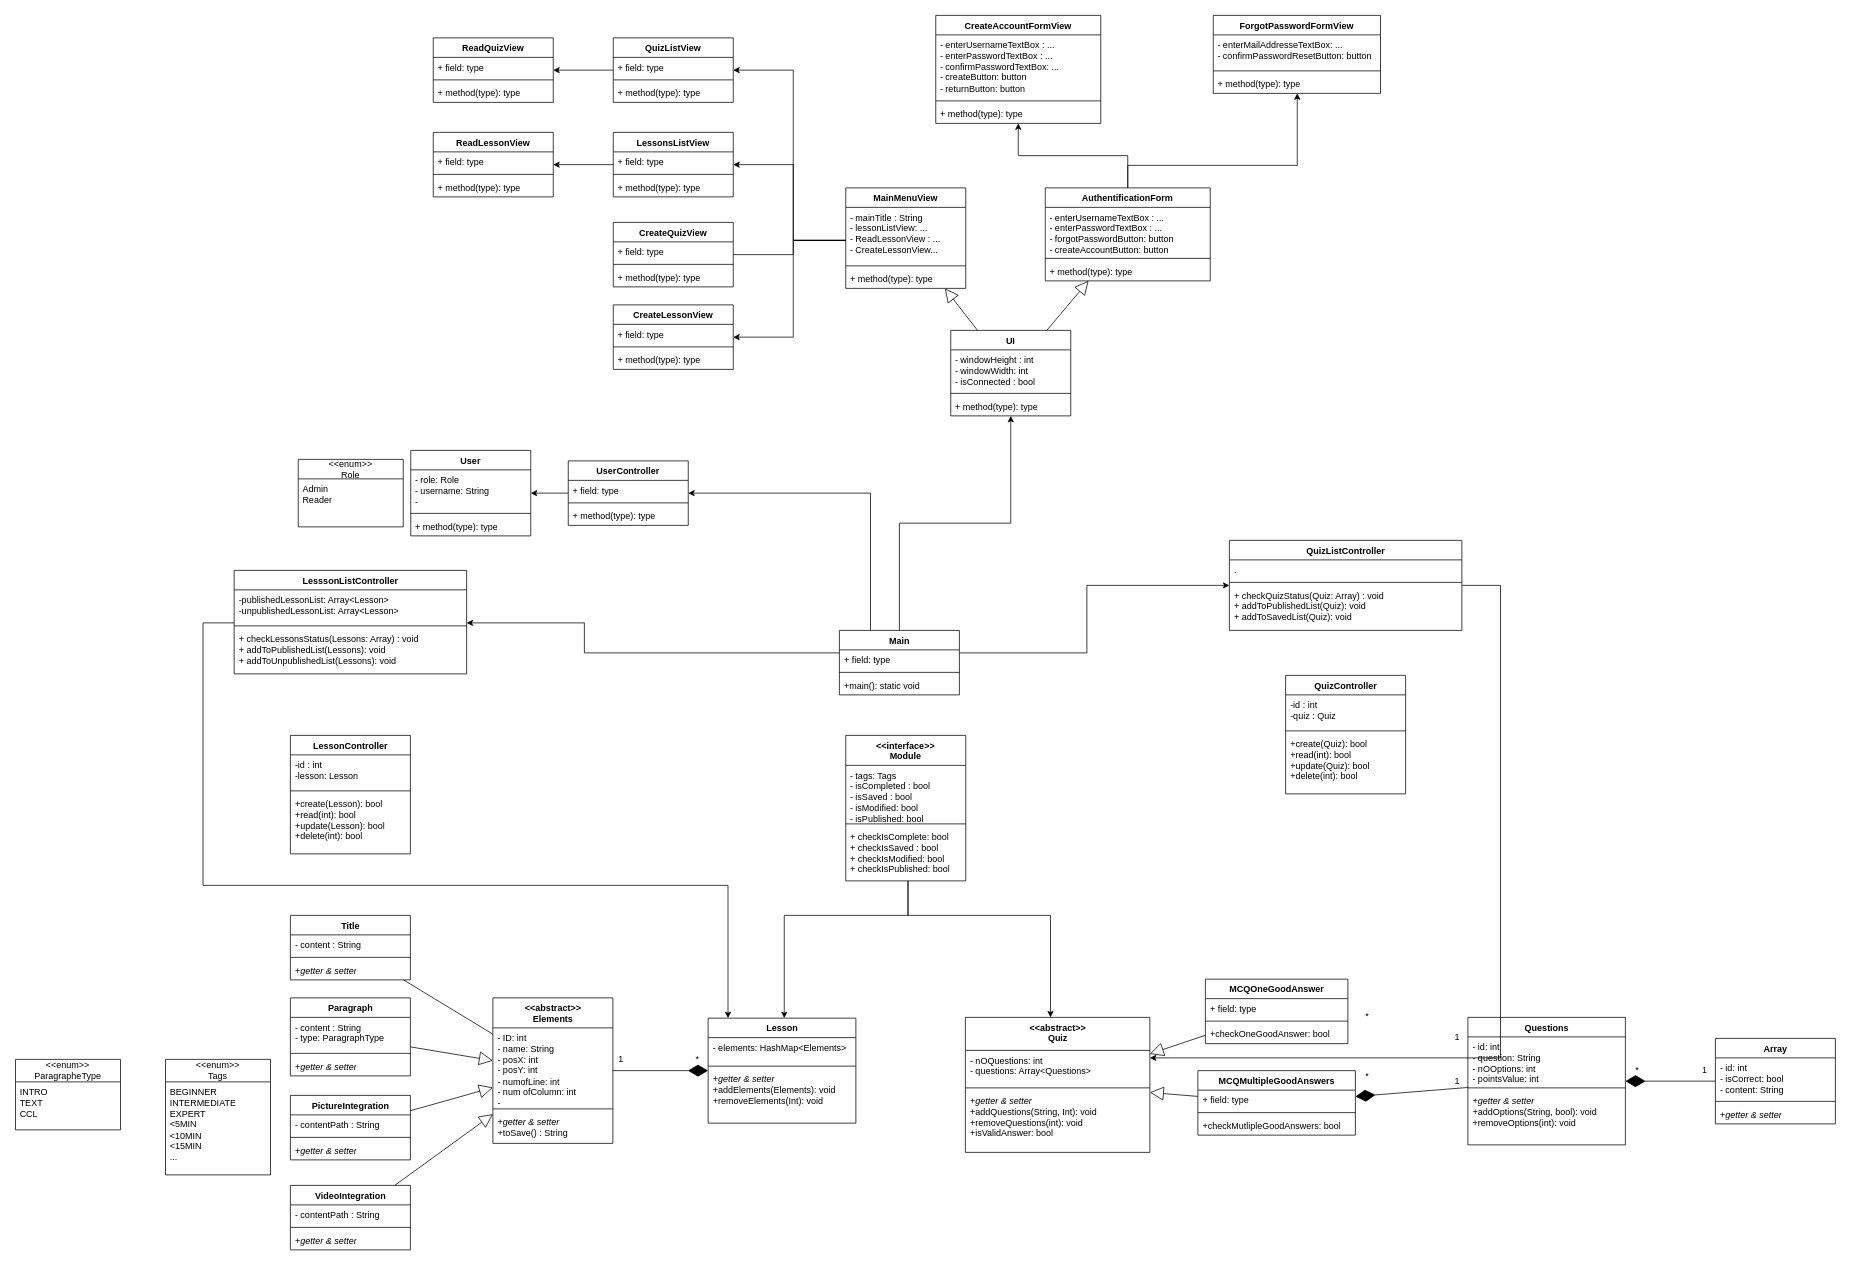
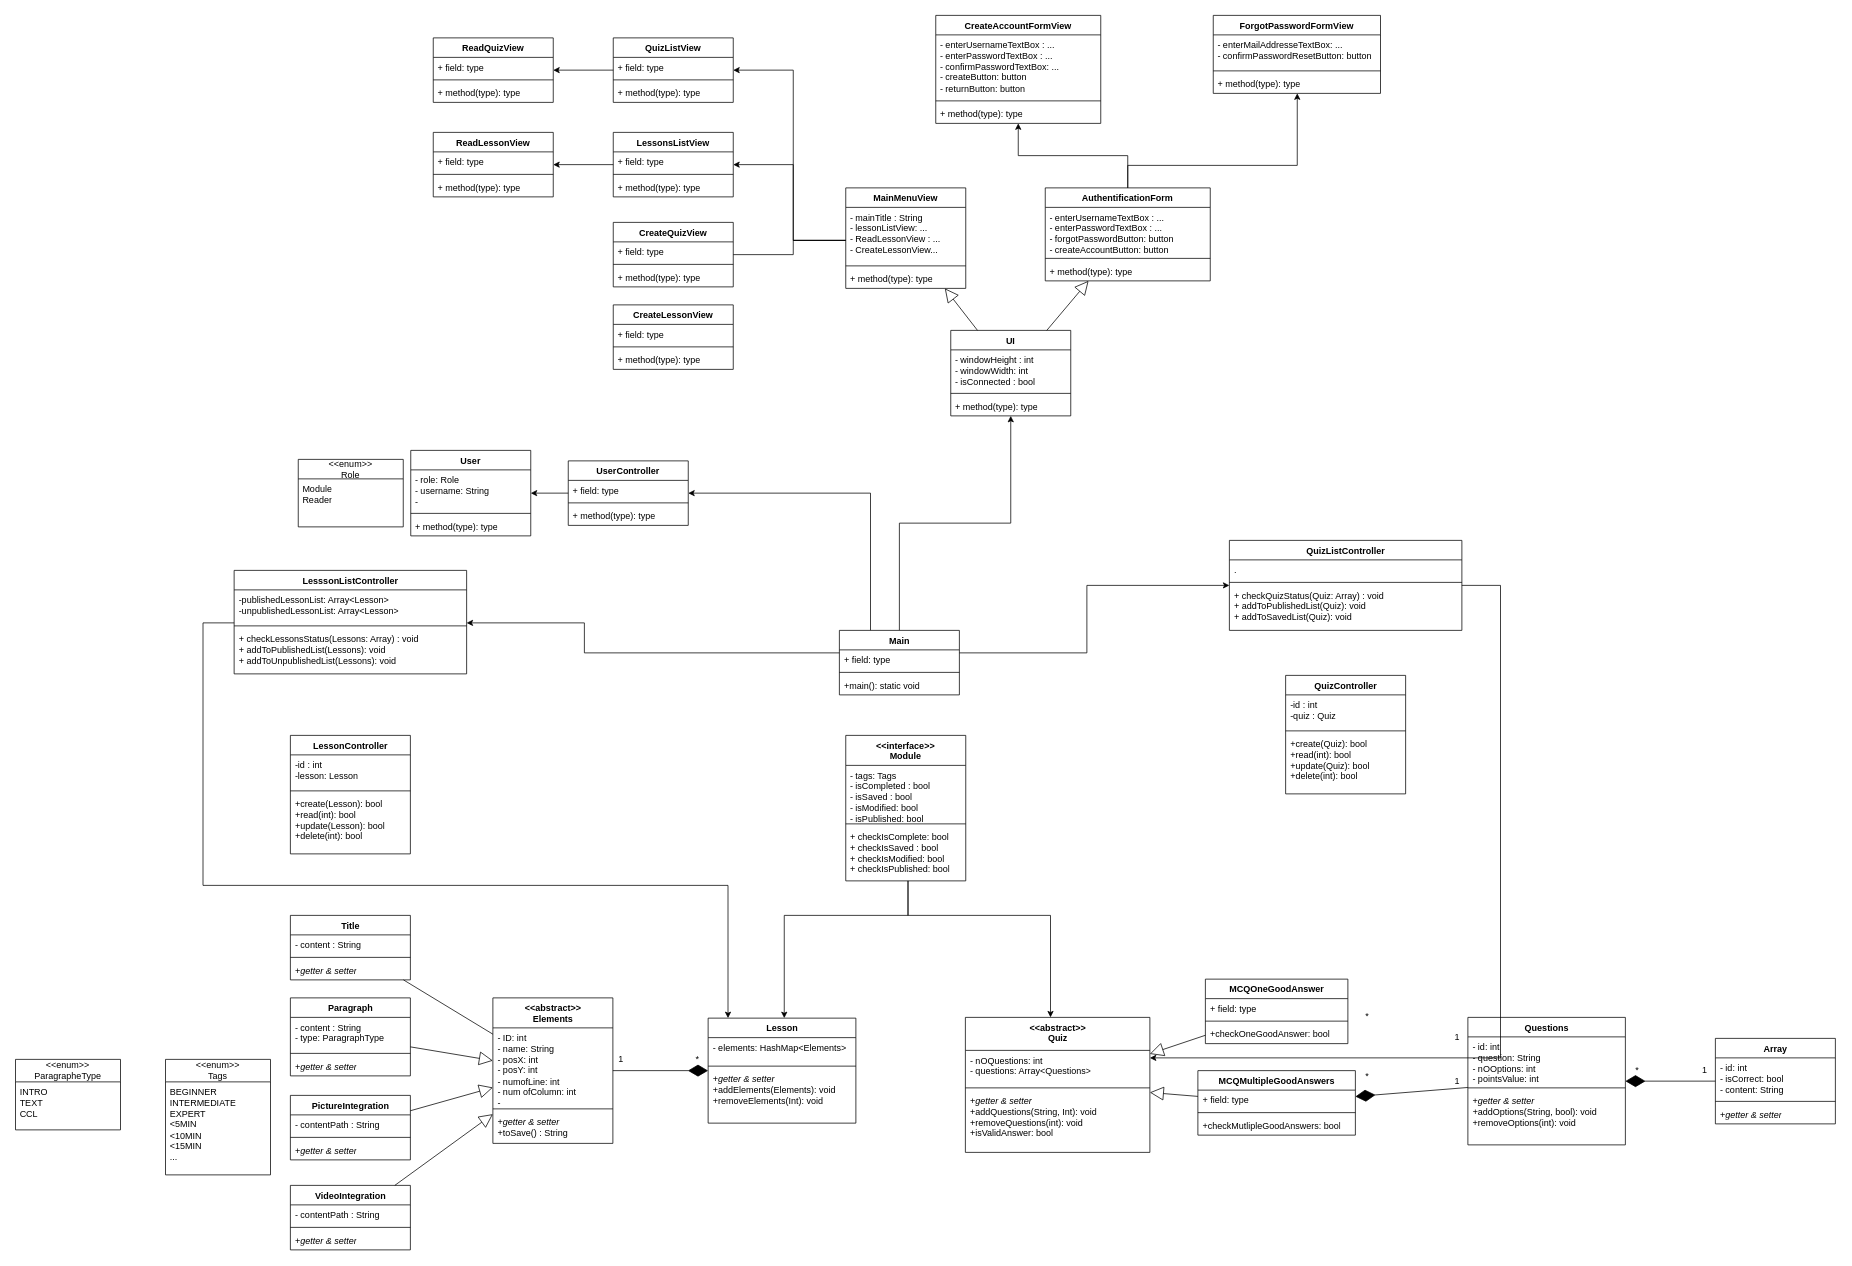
(793, 298) -> none
(318, 495) -> (318, 495)
